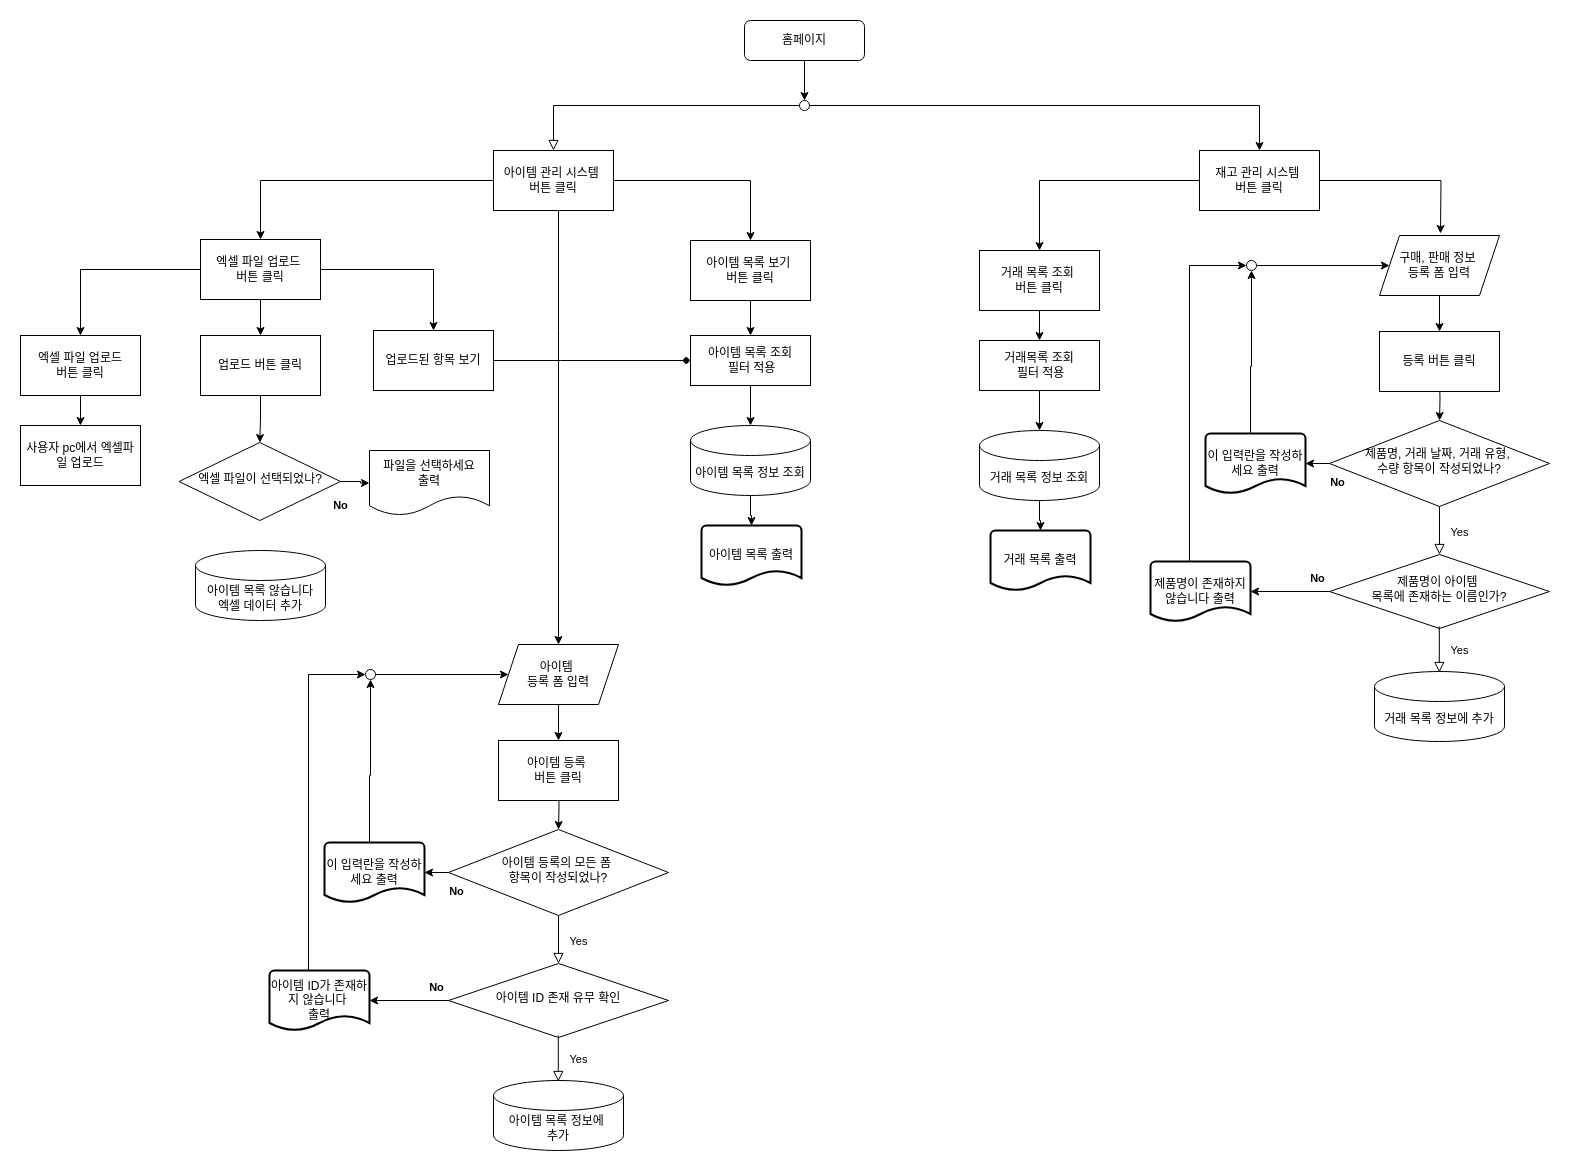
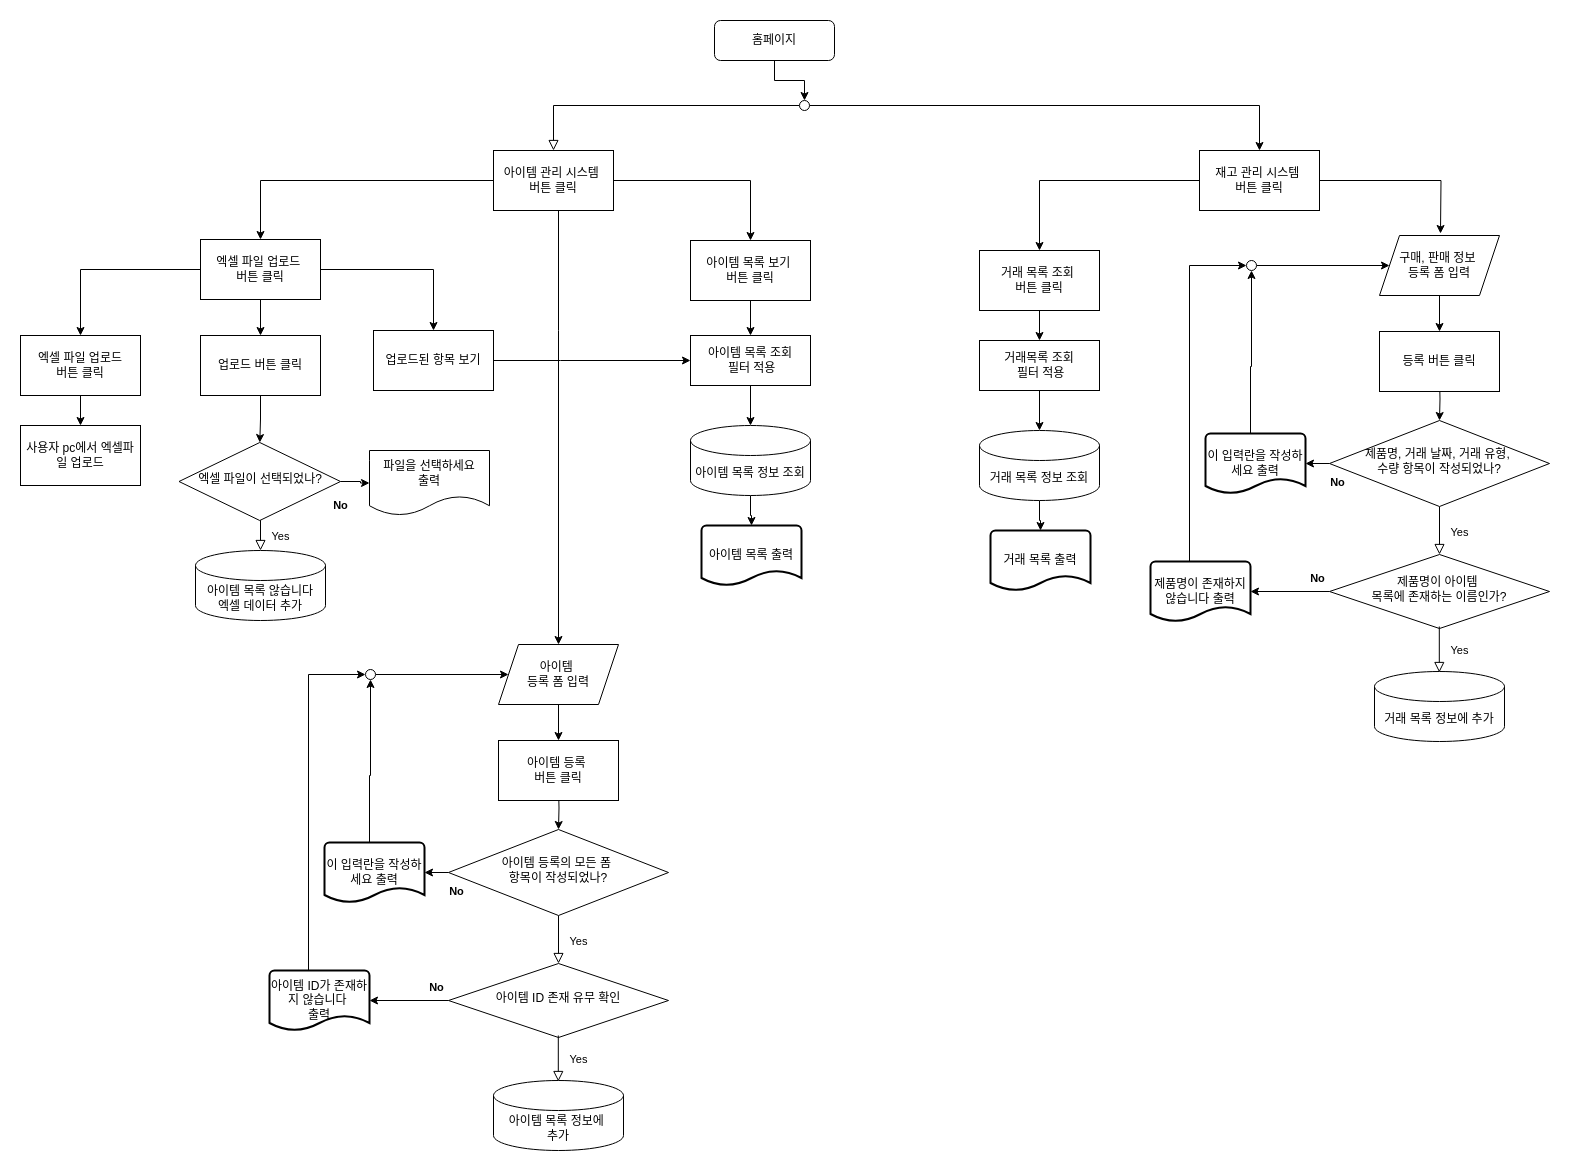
(805, 41) -> (775, 41)
(682, 361) -> (682, 361)
none -> (261, 530)
